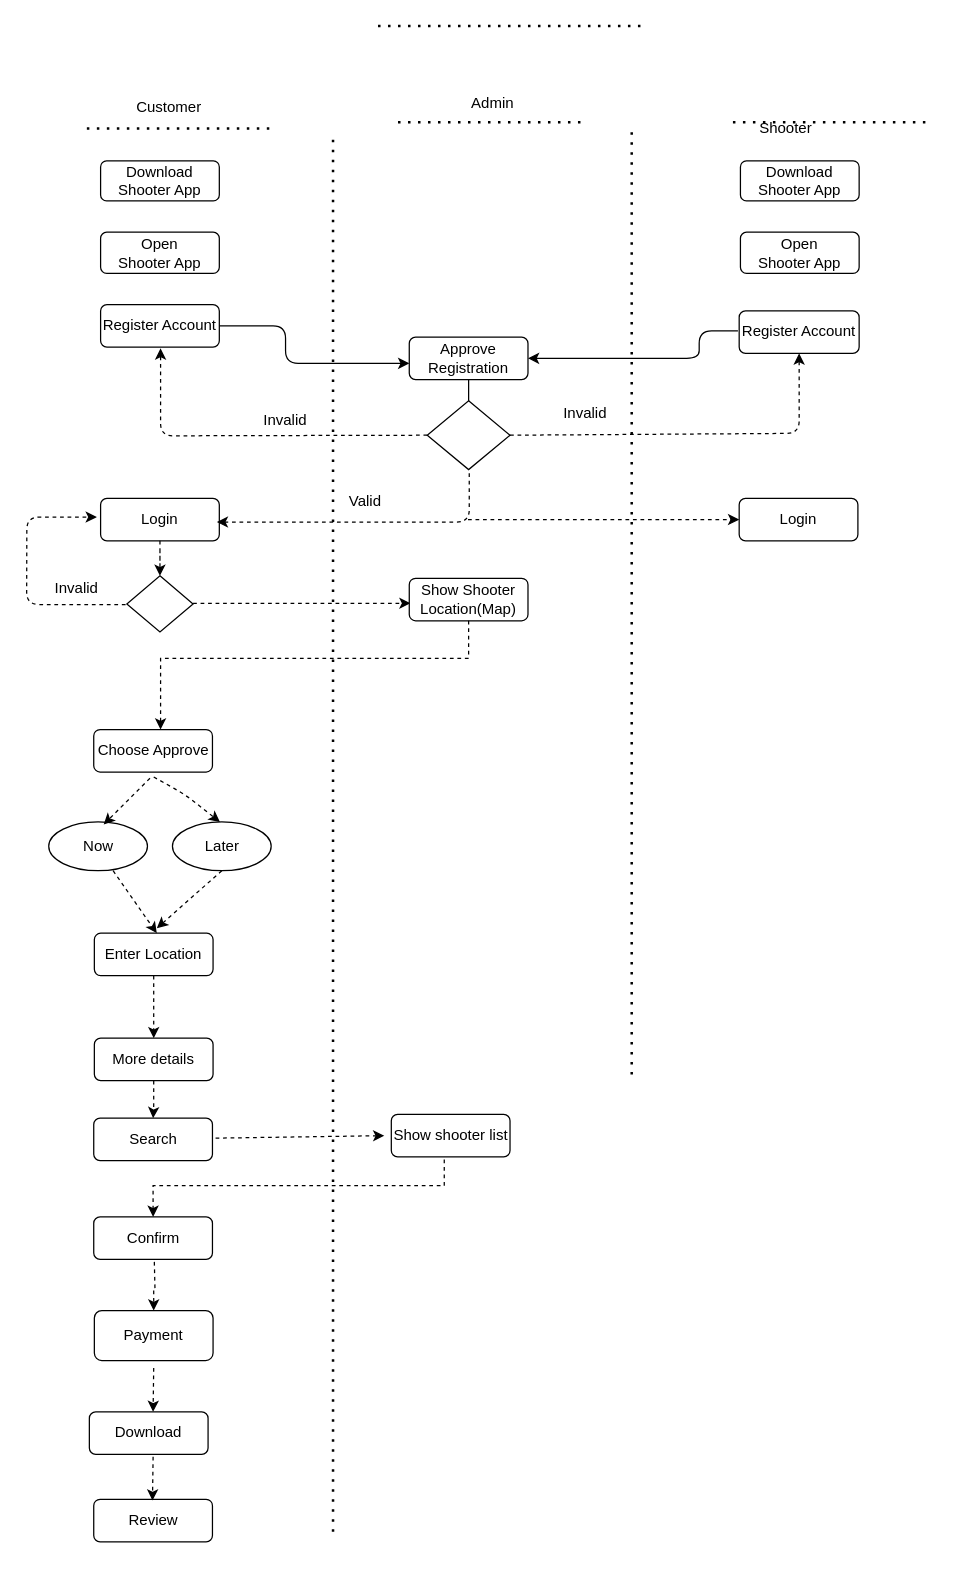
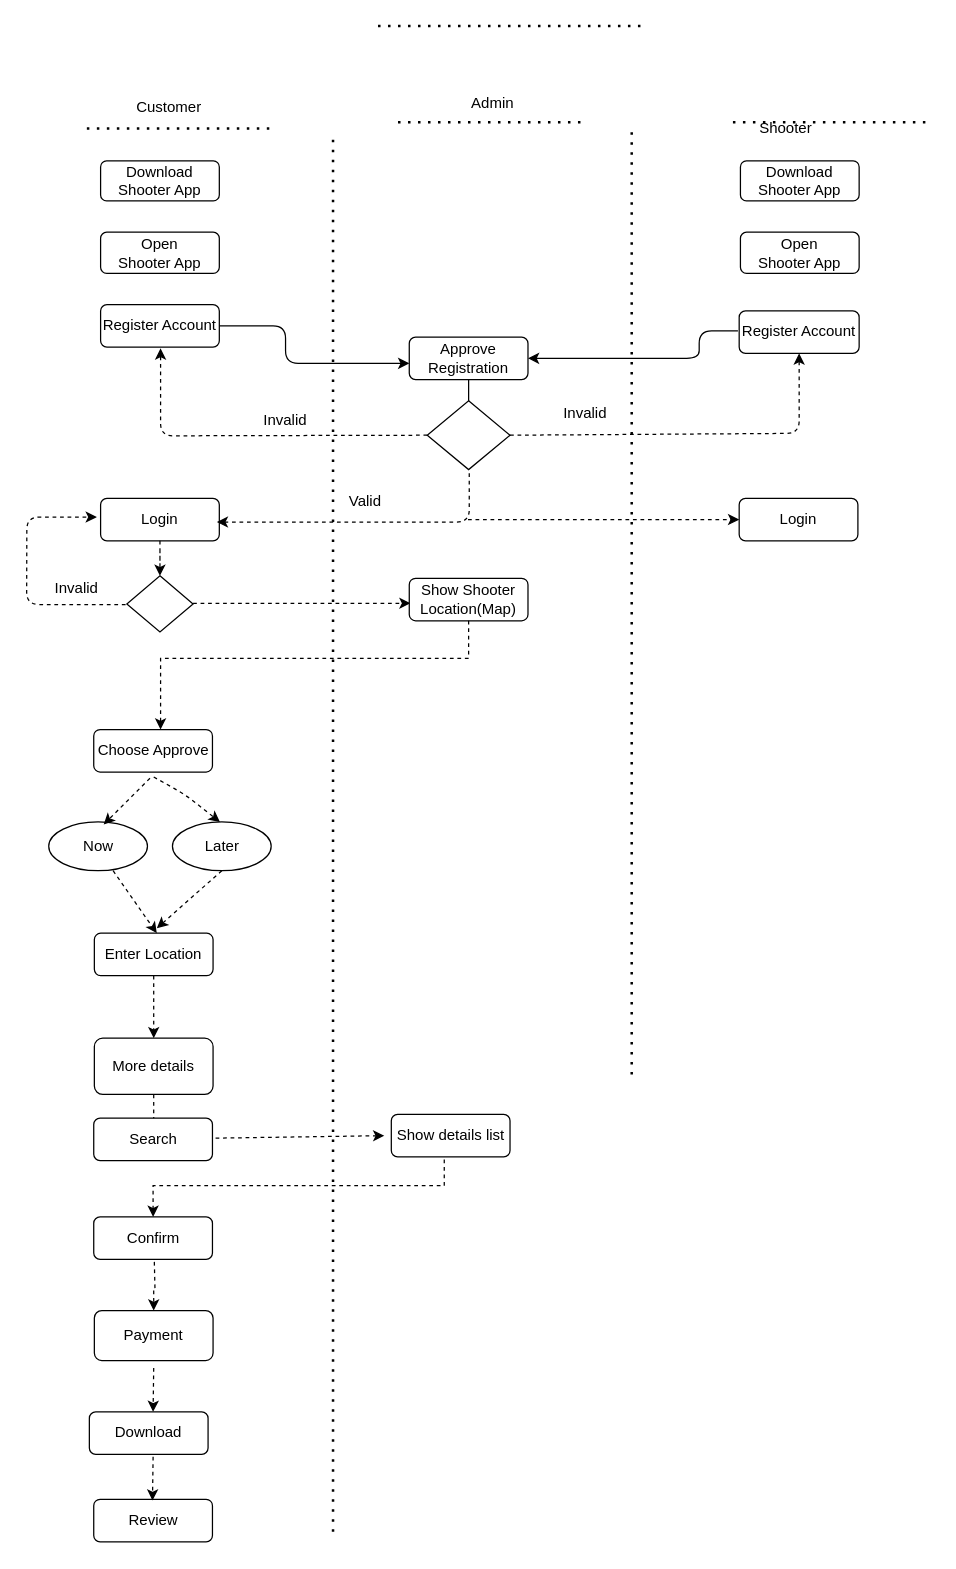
(154, 1059) -> (154, 1066)
(451, 1136) -> (451, 1136)
